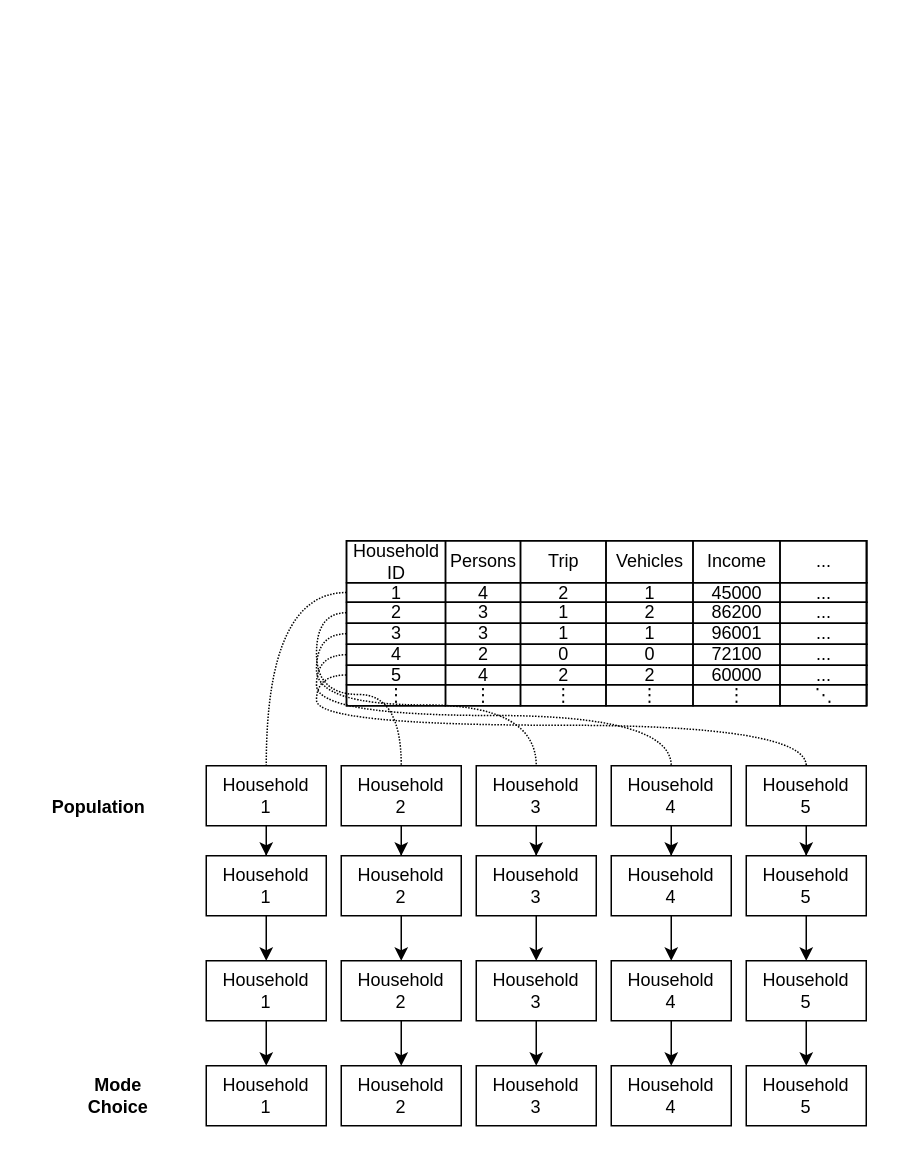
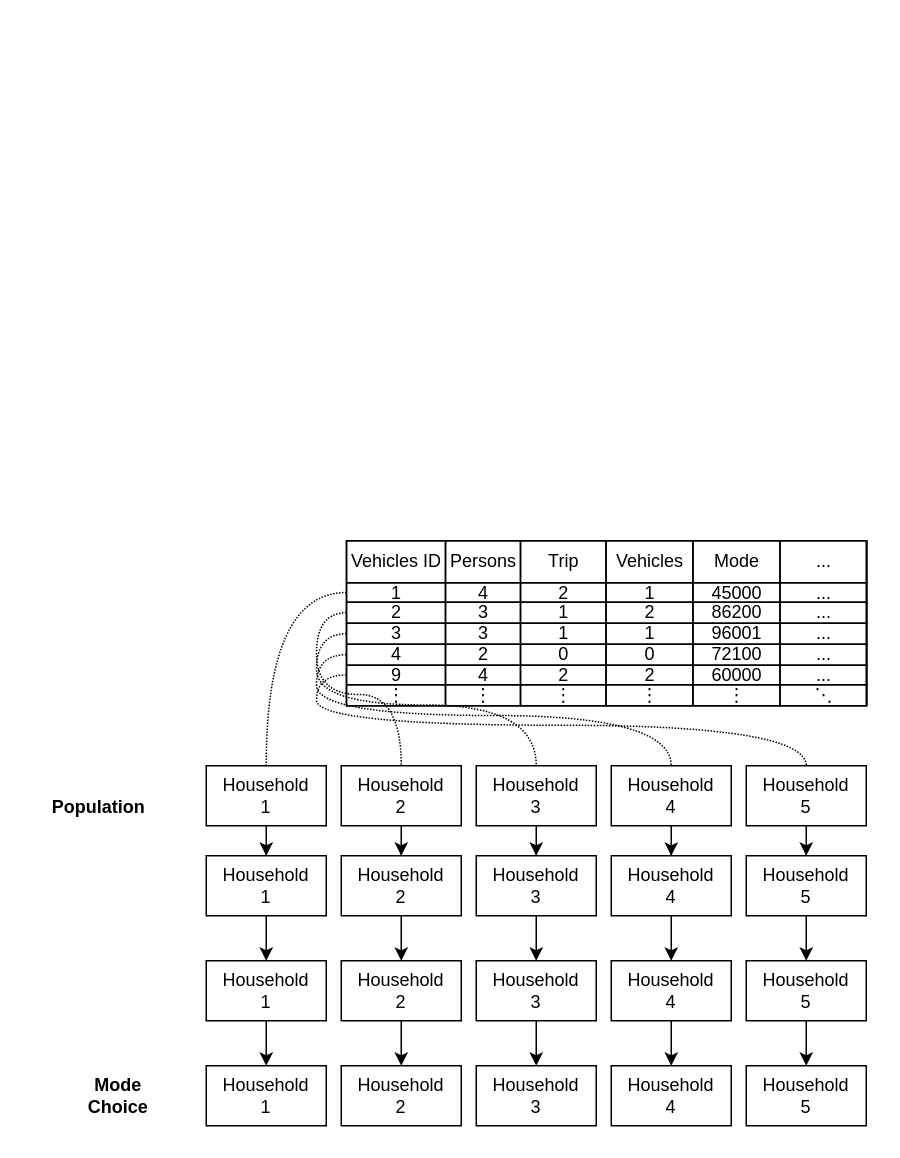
(397, 562) -> (397, 562)
(737, 562) -> (737, 562)
(397, 676) -> (397, 676)
